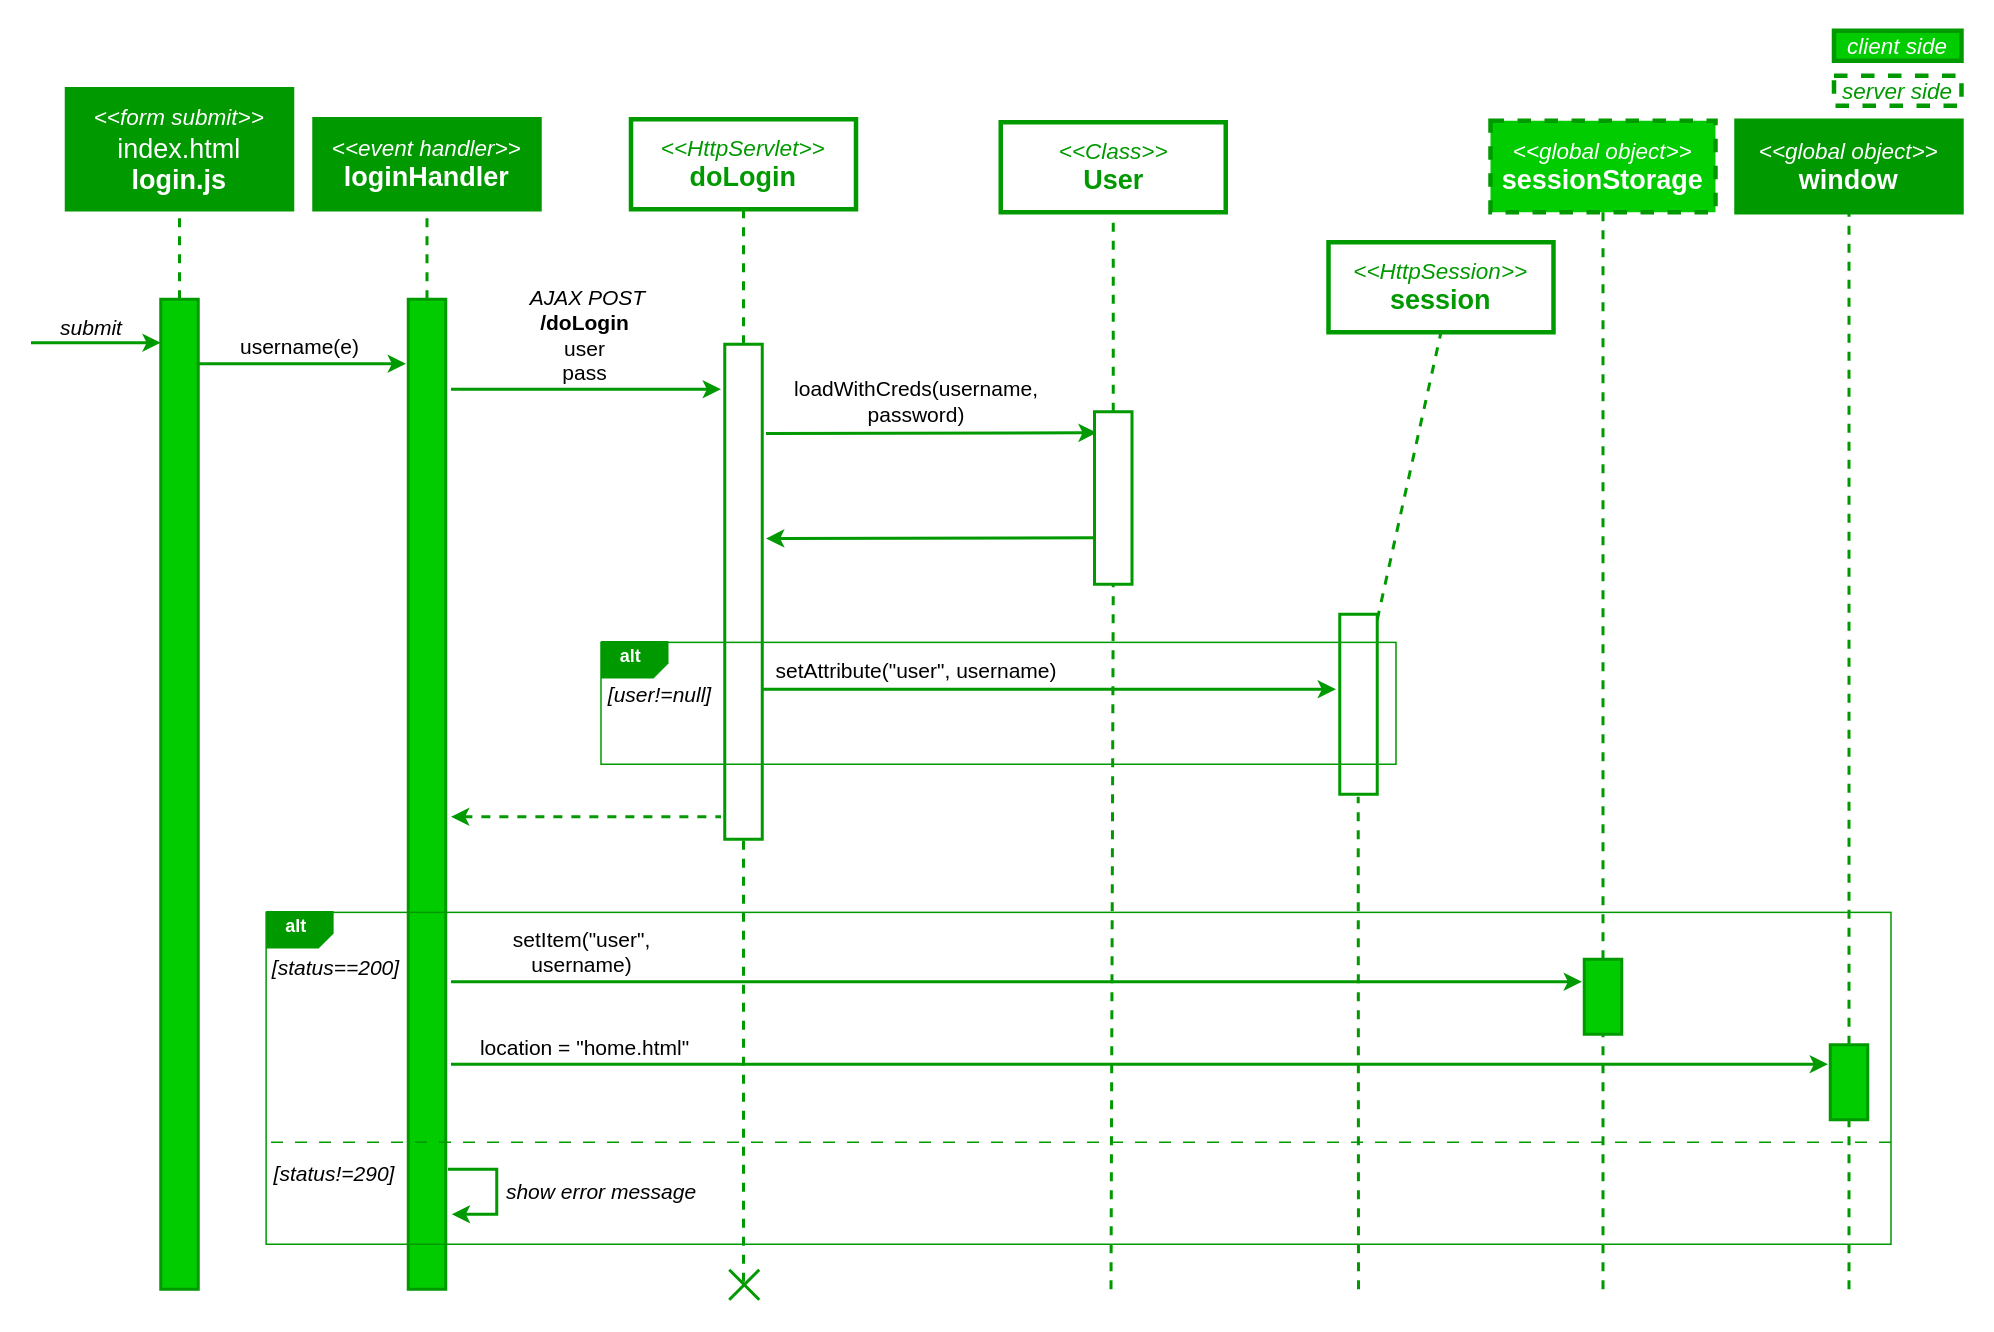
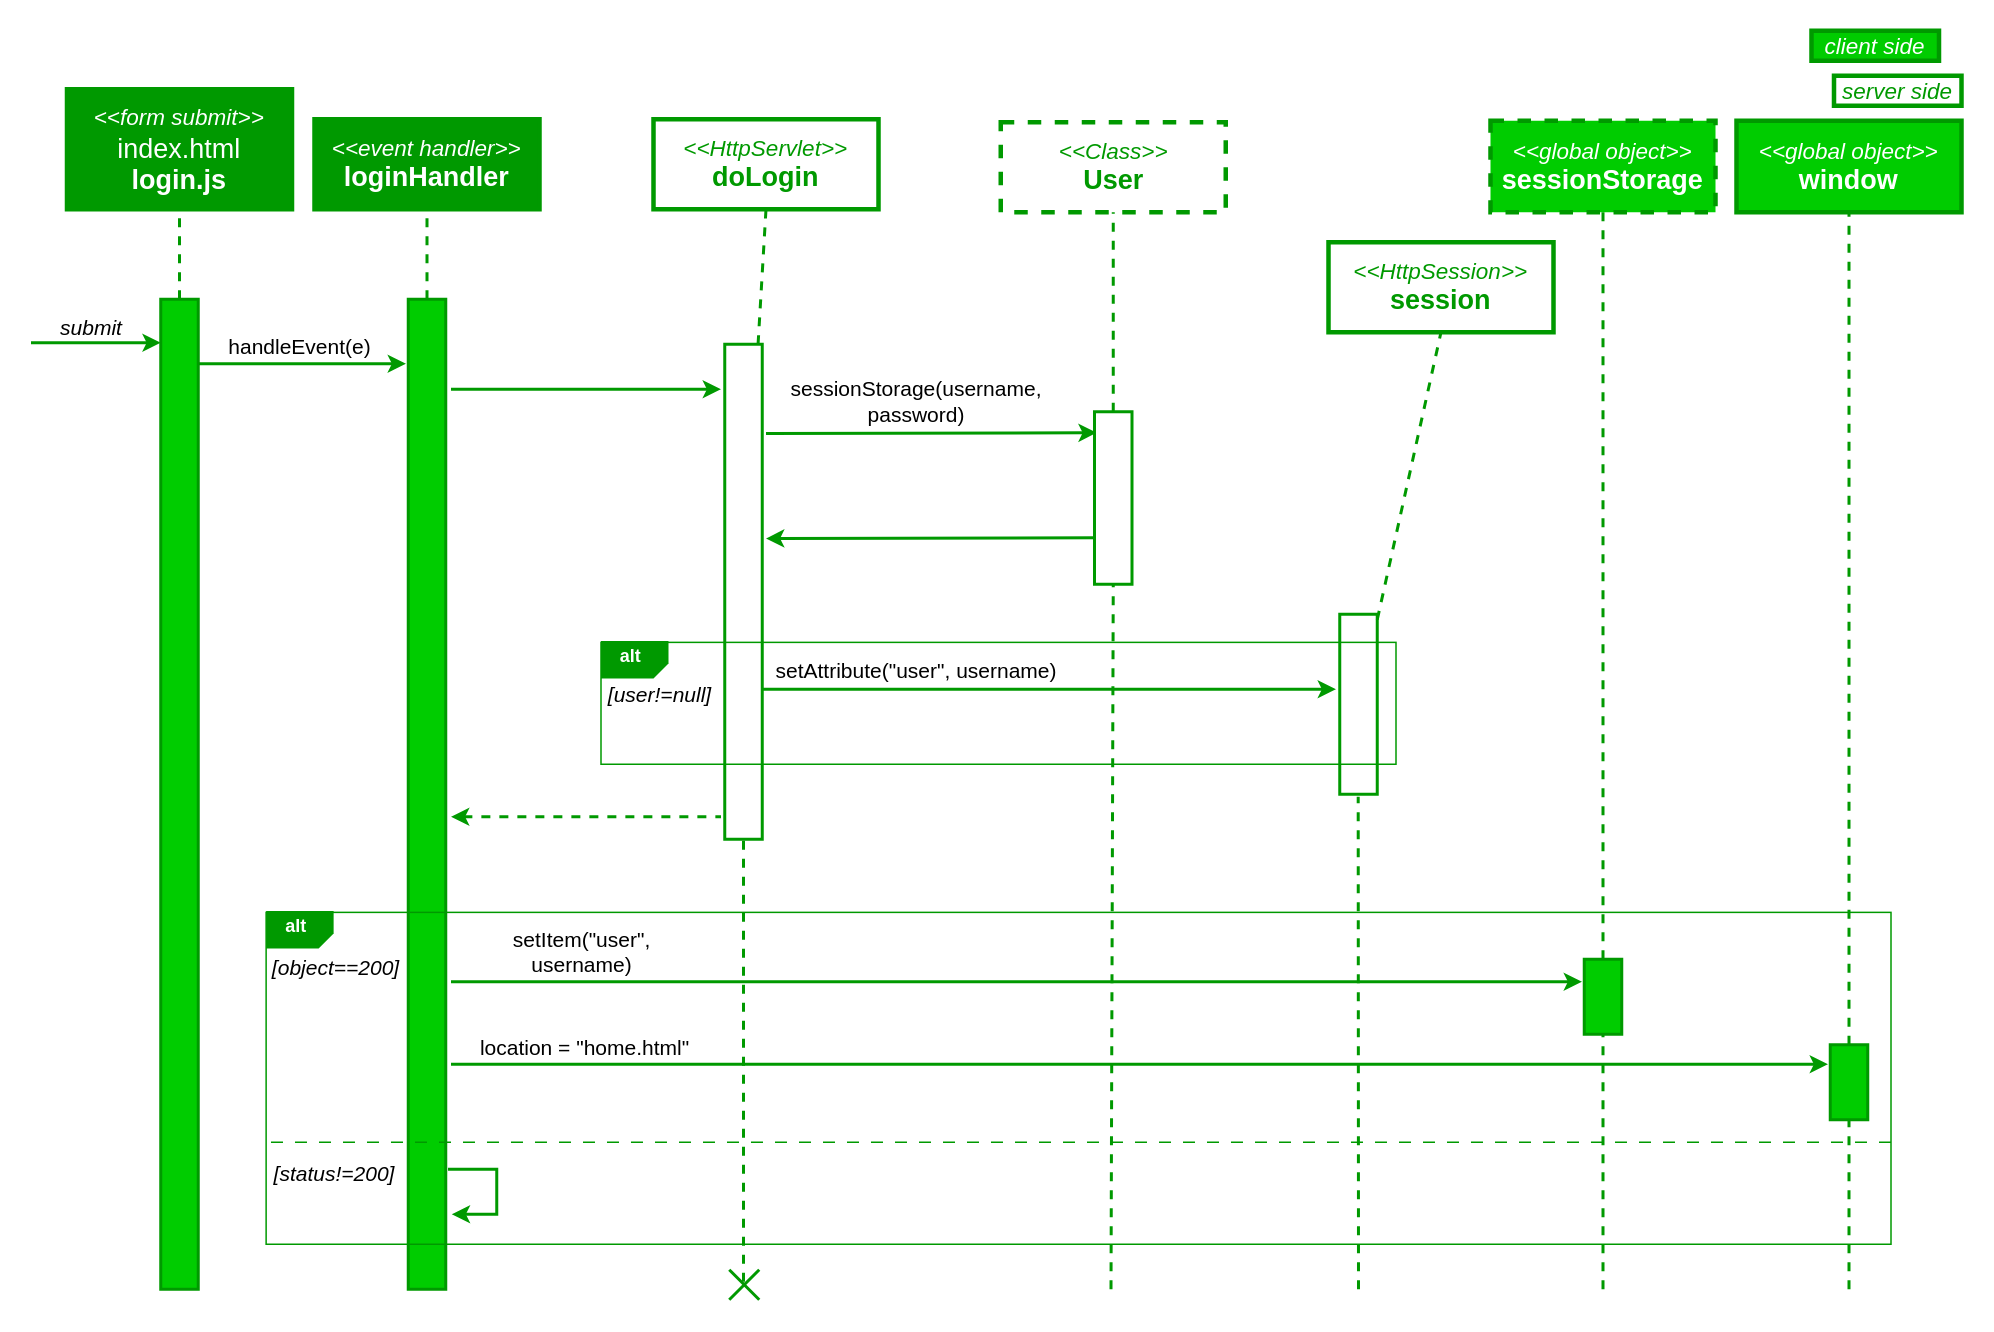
(1898, 46) -> (1875, 46)
(1898, 91) -> (1898, 91)
(743, 164) -> (766, 164)
(1113, 167) -> (1113, 167)
(1849, 167) -> (1849, 167)
(584, 335) -> none
(300, 347) -> (300, 347)
(917, 401) -> (917, 401)
(336, 968) -> (336, 968)
(335, 1174) -> (335, 1174)
(601, 1192) -> none
